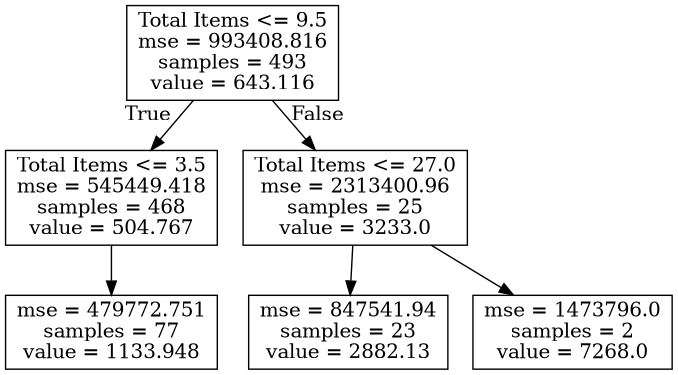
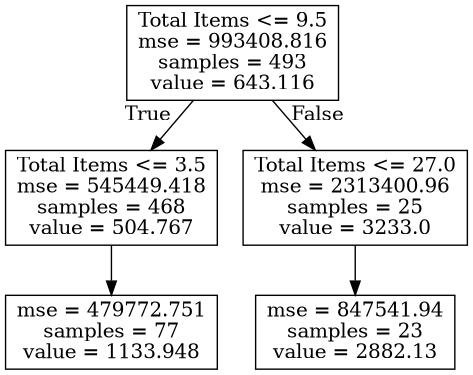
(573, 332) -> none
